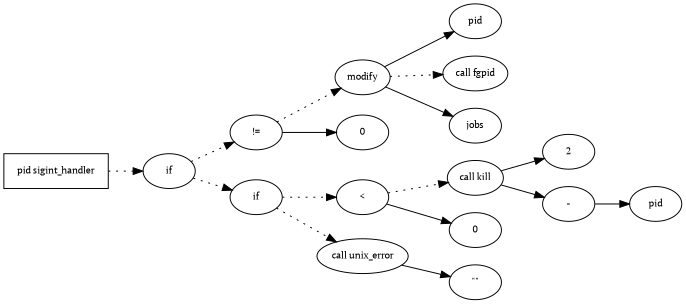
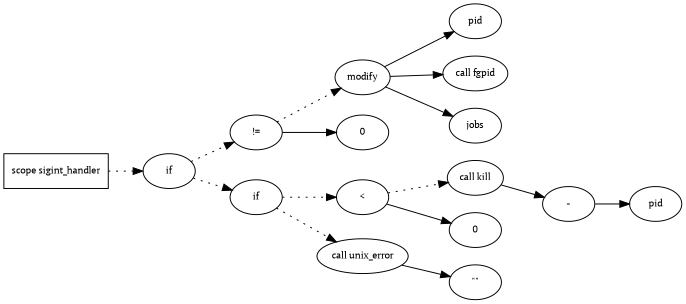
(412, 76) -> (412, 76)
(569, 152) -> none
(56, 171) -> (56, 171)
